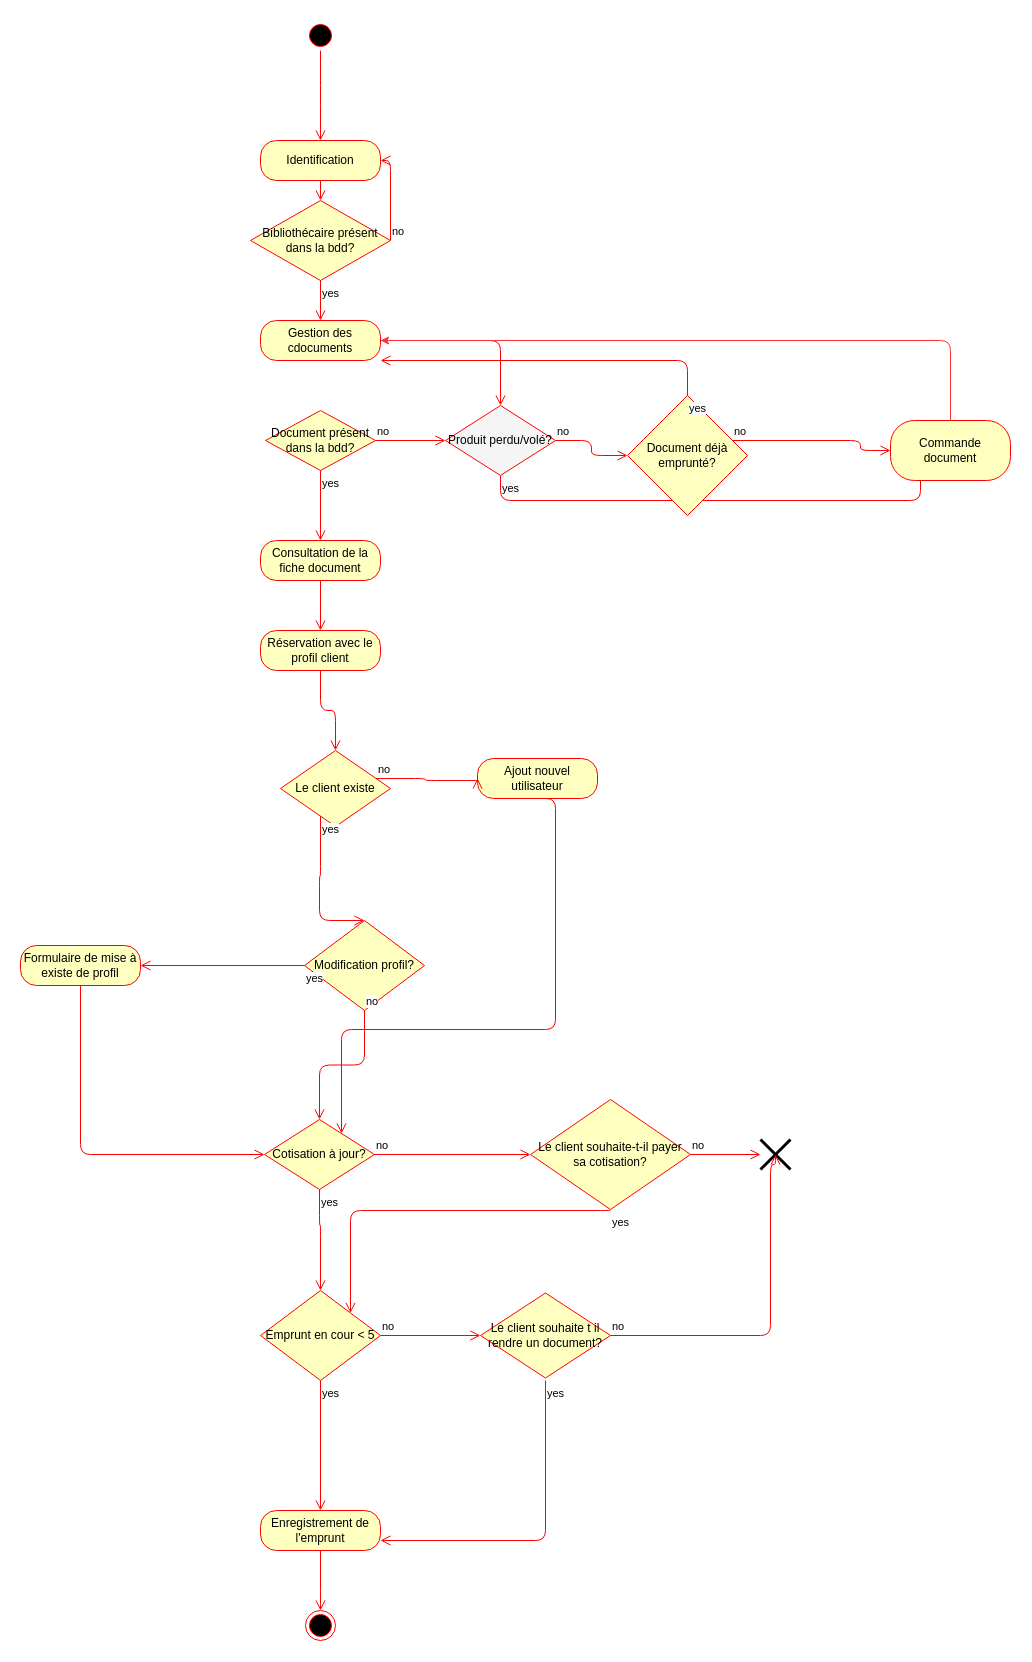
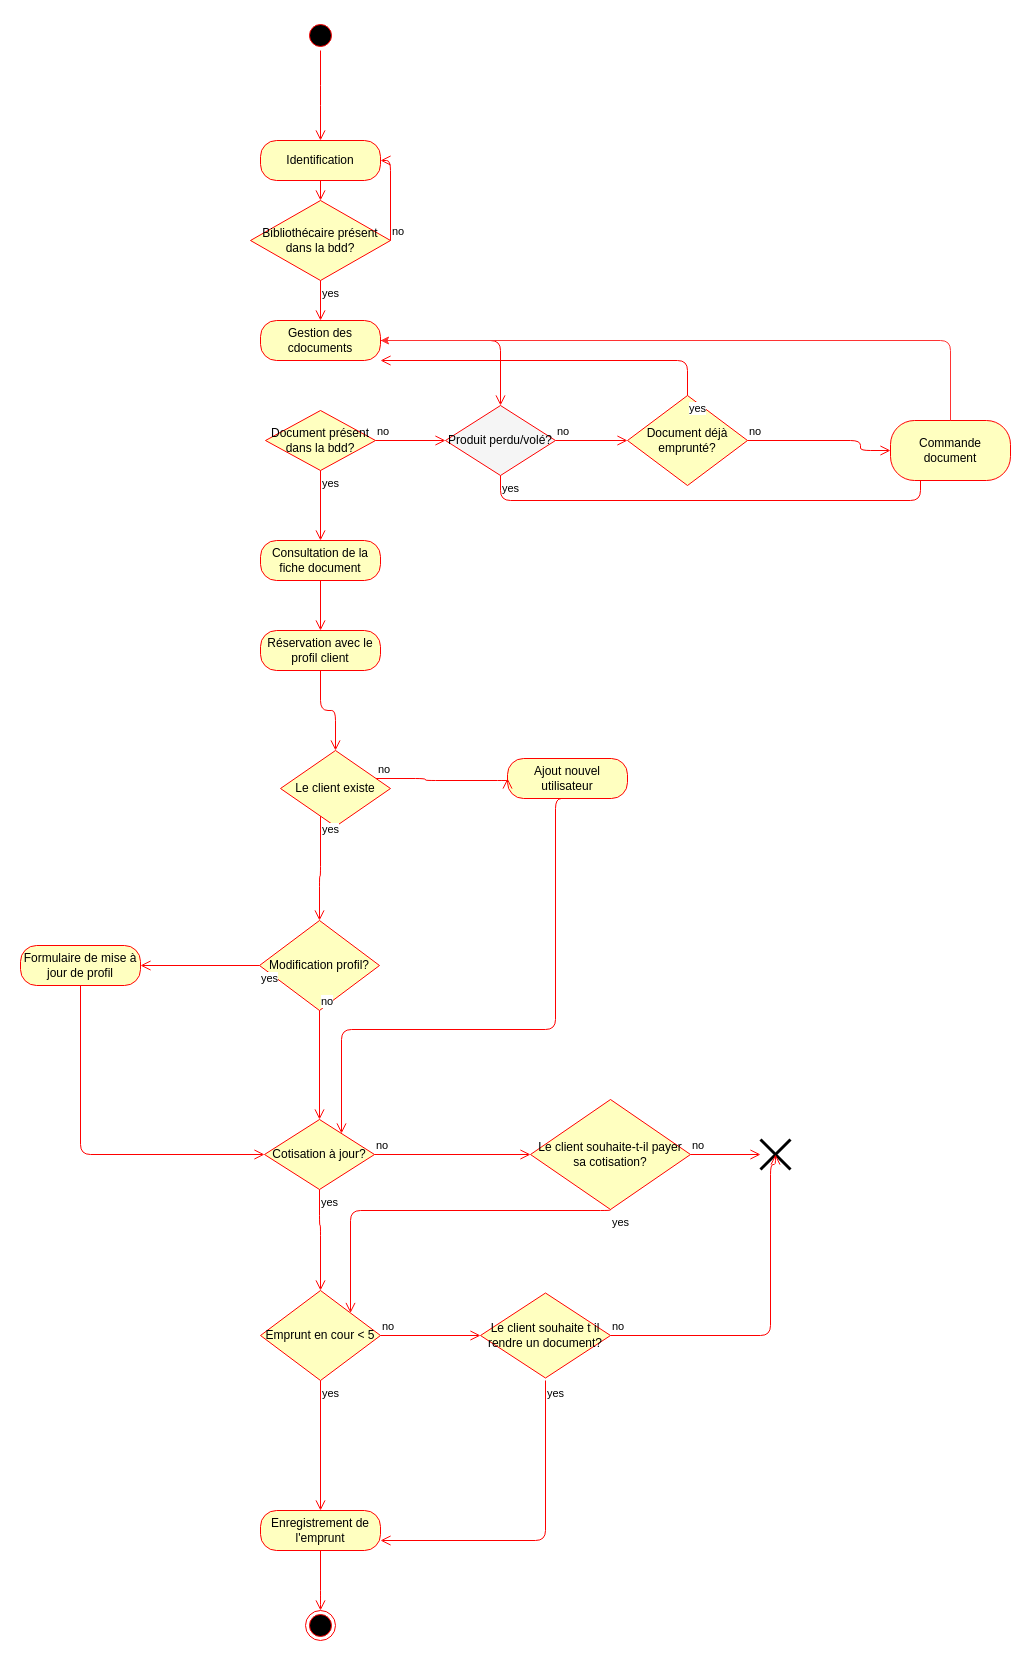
(688, 456) -> (688, 441)
(538, 779) -> (568, 779)
(81, 966) -> (81, 966)
(365, 966) -> (320, 966)
